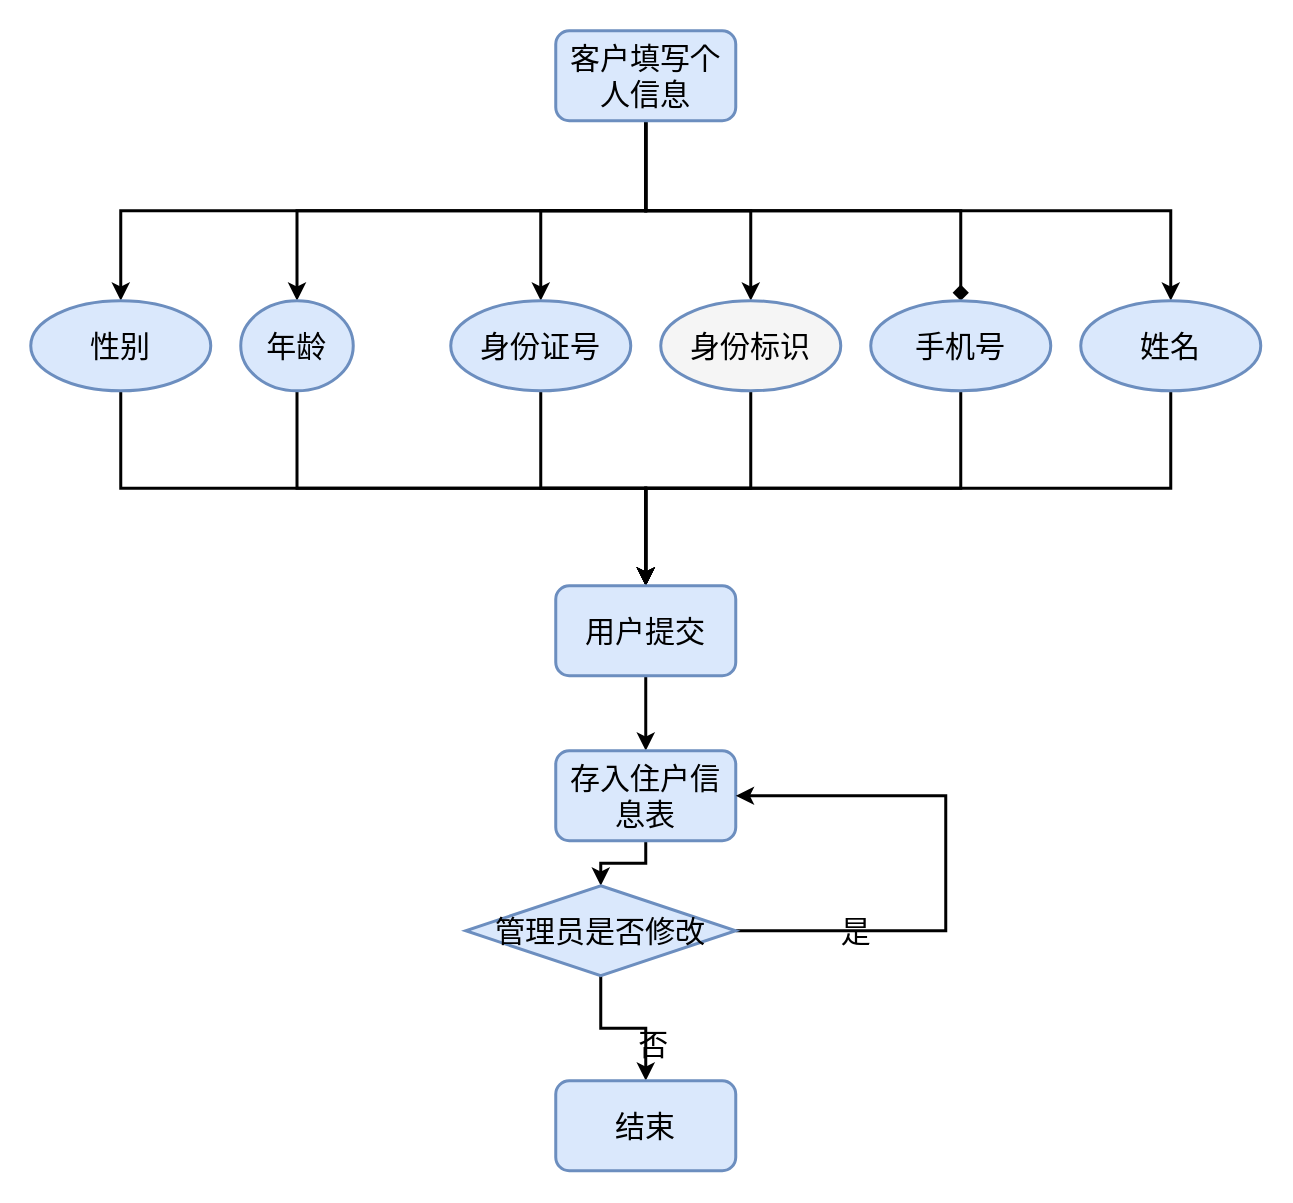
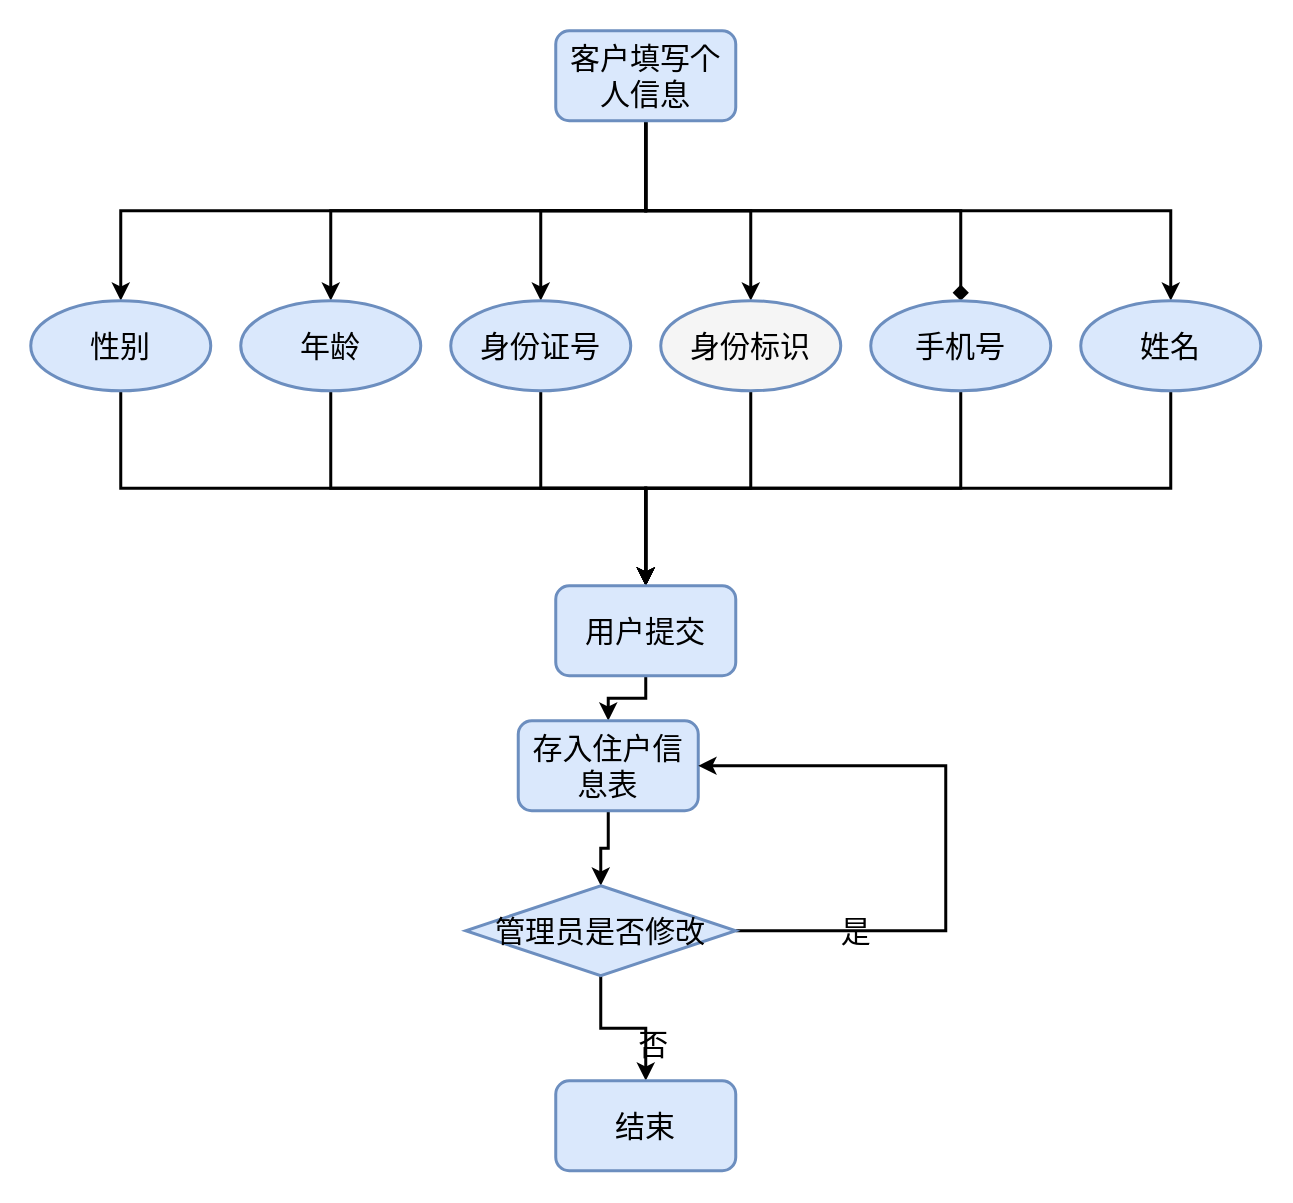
(297, 346) -> (331, 346)
(646, 796) -> (608, 766)
